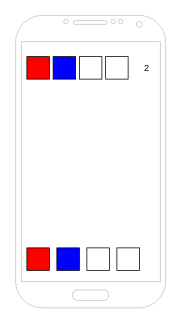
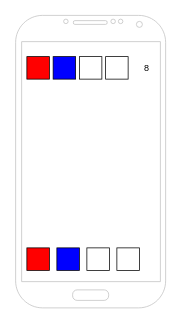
(147, 68) -> (147, 68)
